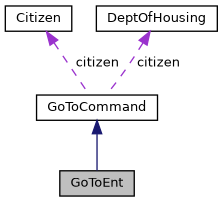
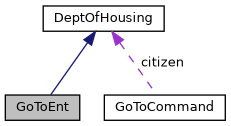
(39, 19) -> none
(97, 152) -> (69, 69)
